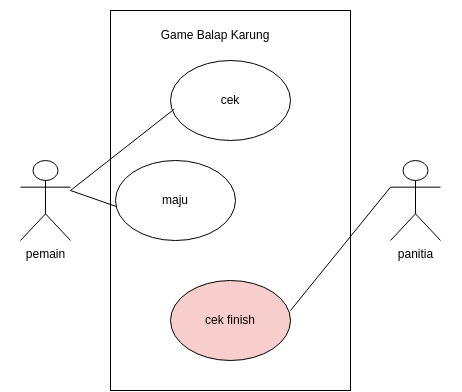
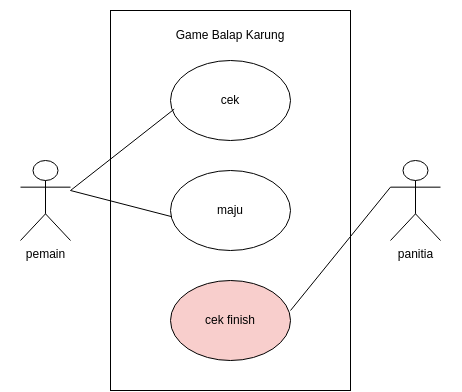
(216, 36) -> (231, 36)
(176, 201) -> (231, 211)
